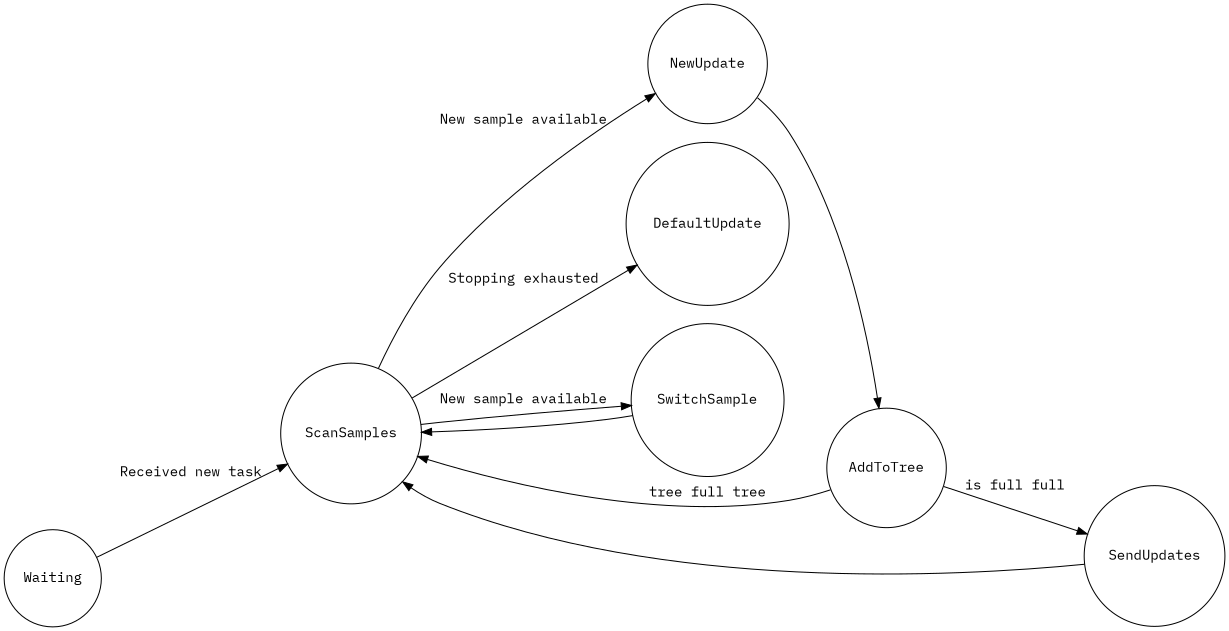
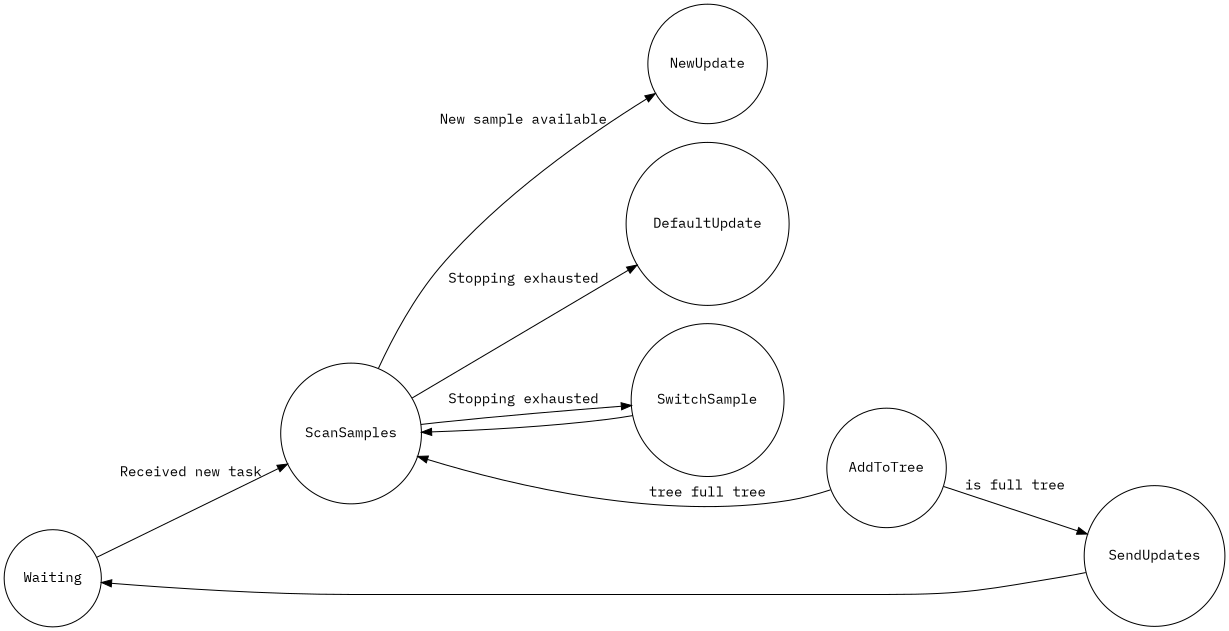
(839, 238) -> none
(524, 400) -> (524, 400)
(1015, 486) -> (1015, 486)
(742, 568) -> (599, 594)
